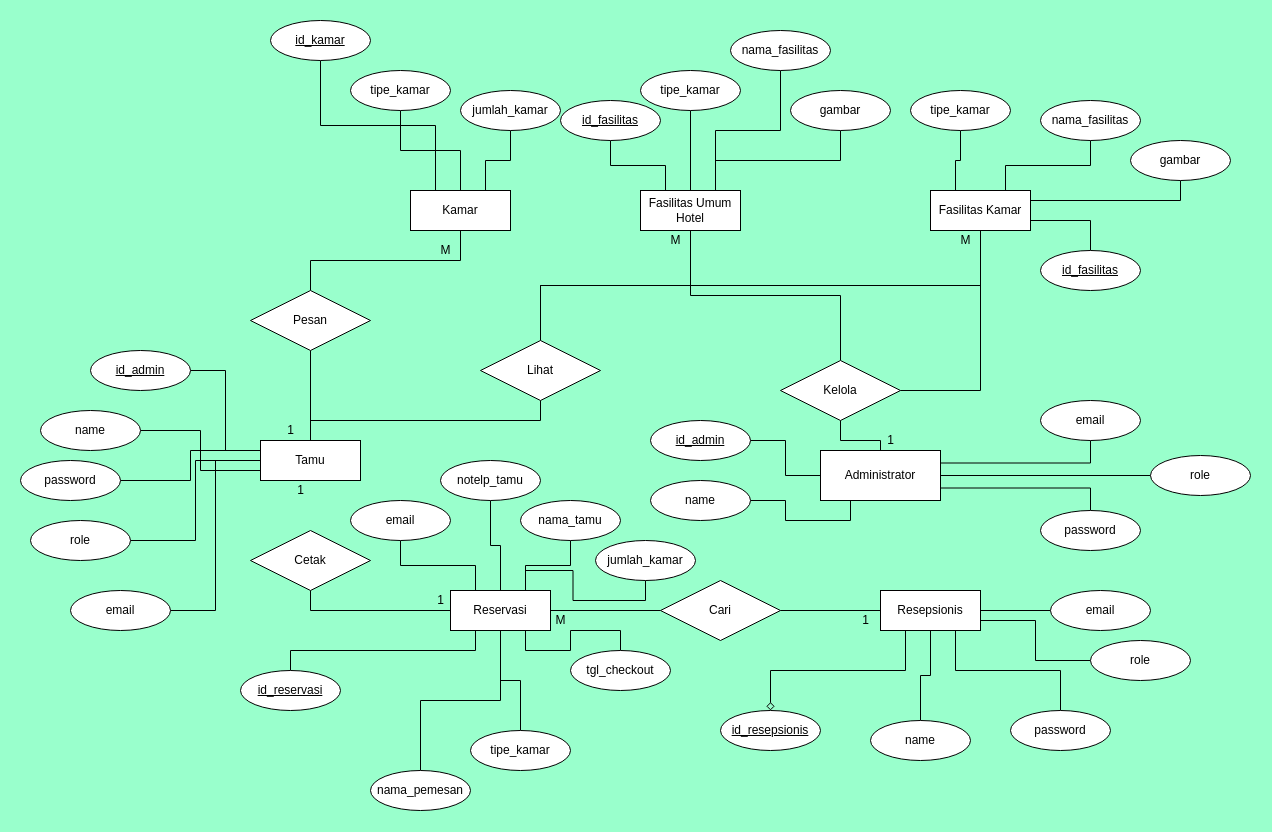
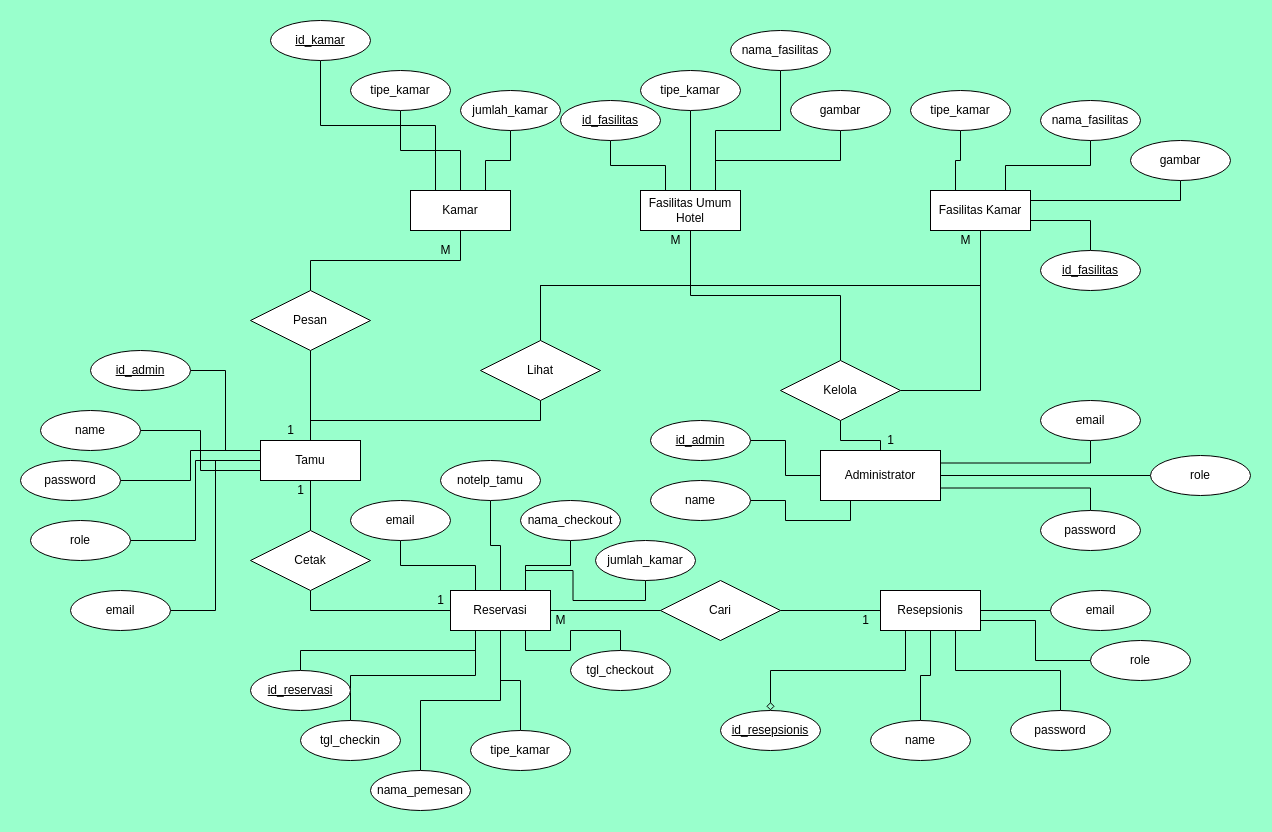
none -> (311, 506)
(571, 521) -> (571, 521)
none -> (403, 676)
(291, 691) -> (301, 691)
none -> (351, 741)
